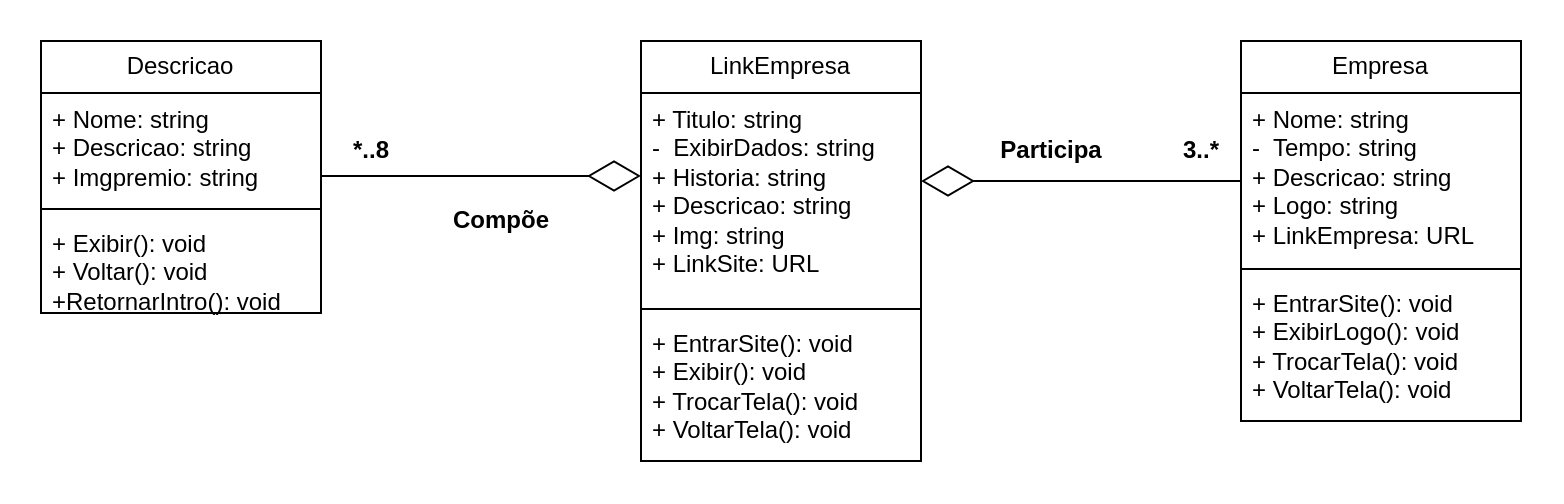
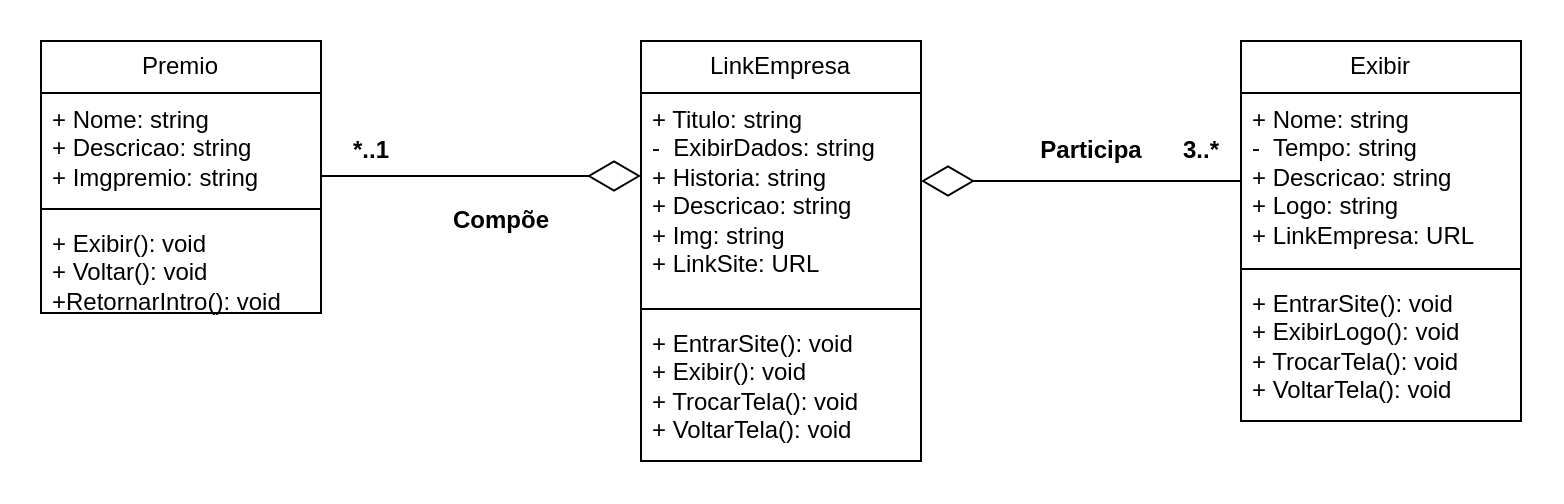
(181, 67) -> (181, 67)
(1381, 67) -> (1381, 67)
(372, 151) -> (372, 151)
(1051, 151) -> (1091, 151)
